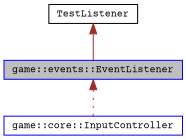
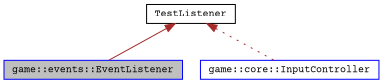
(93, 103) -> (245, 44)
